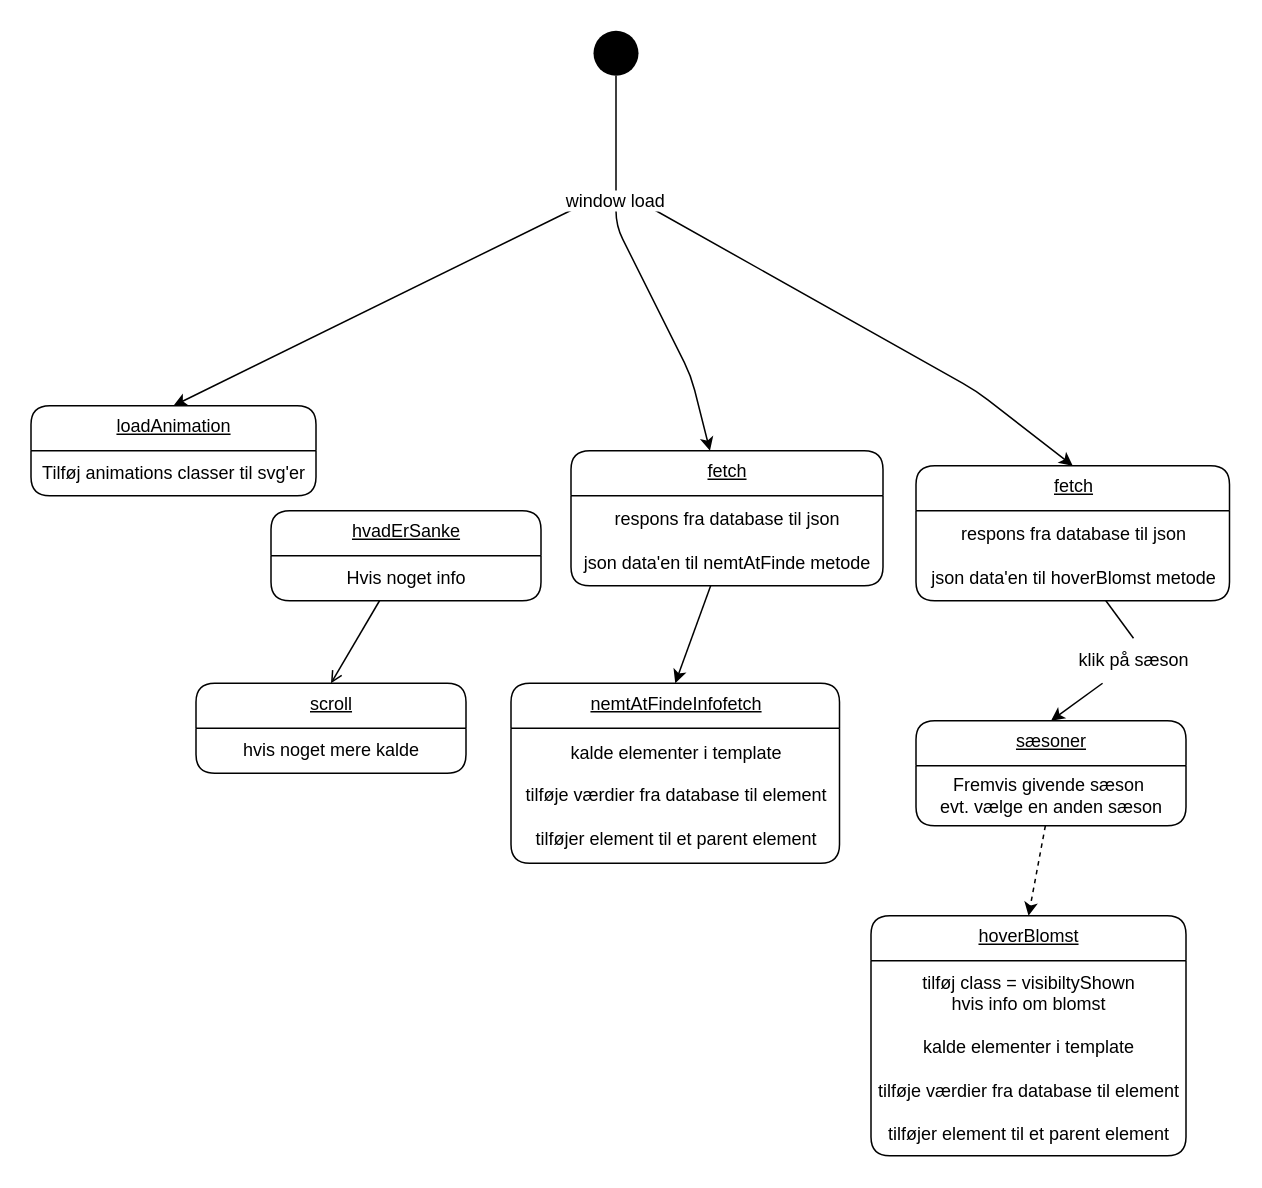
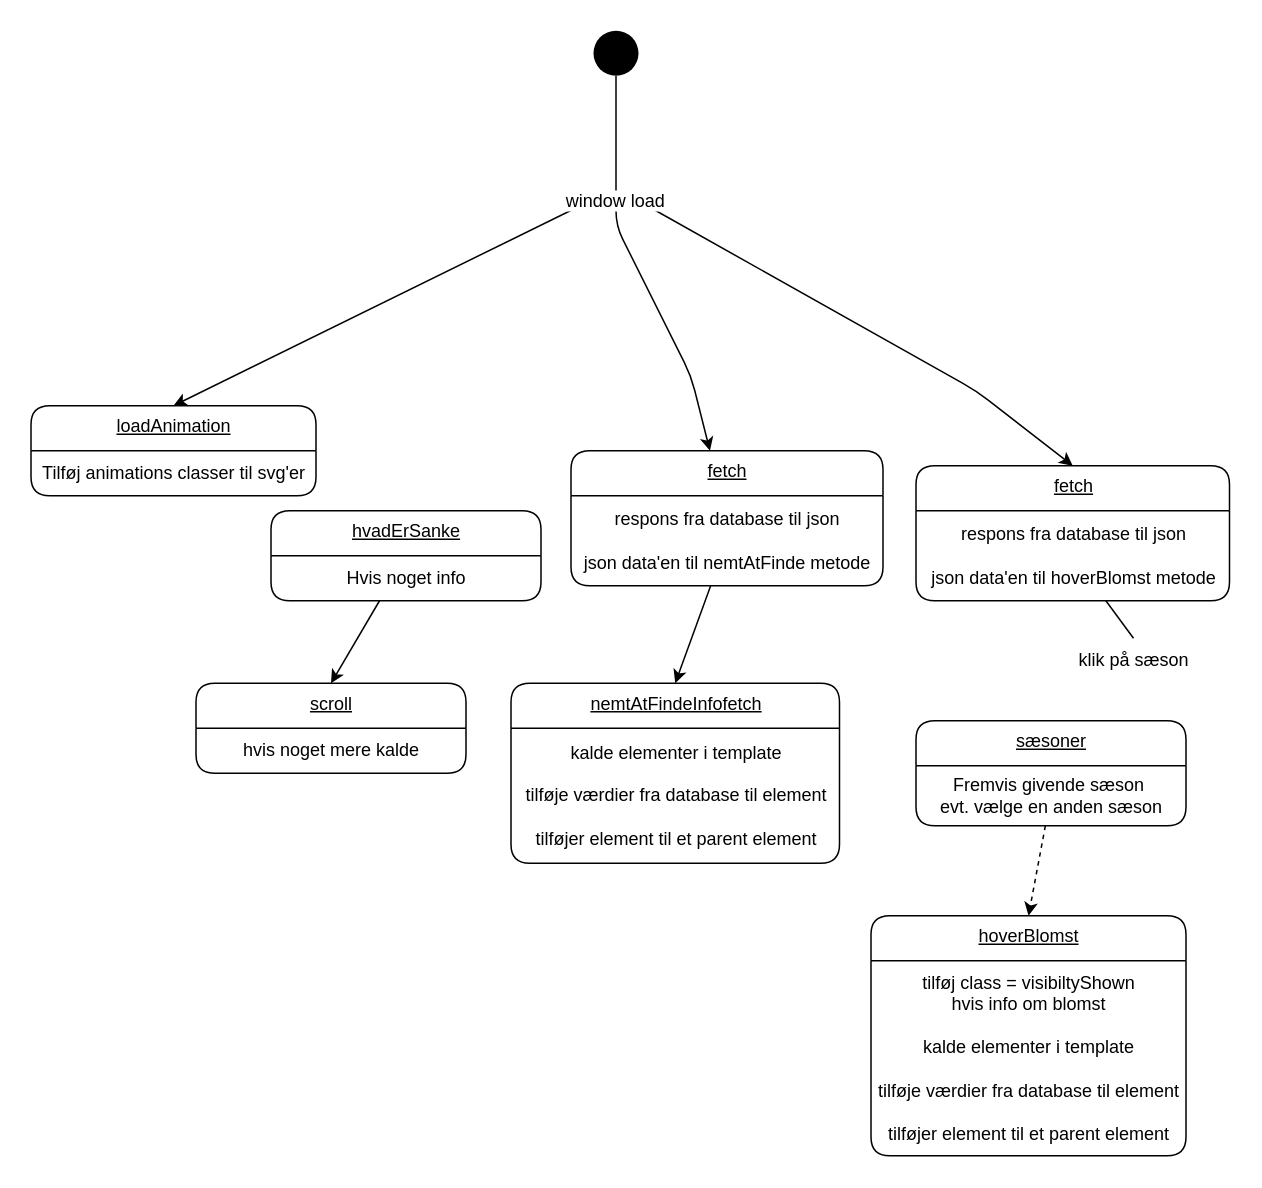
(335, 675) -> (337, 673)
(1080, 699) -> none
